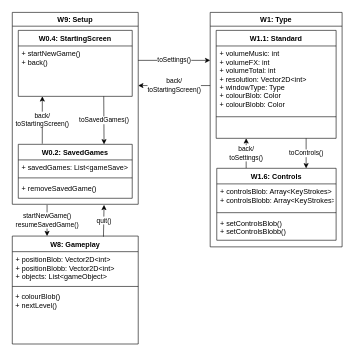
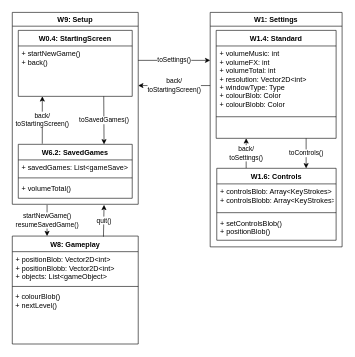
(276, 20) -> (276, 20)
(276, 38) -> (276, 38)
(75, 152) -> (75, 152)
(59, 188) -> (49, 188)
(256, 223) -> (256, 223)
